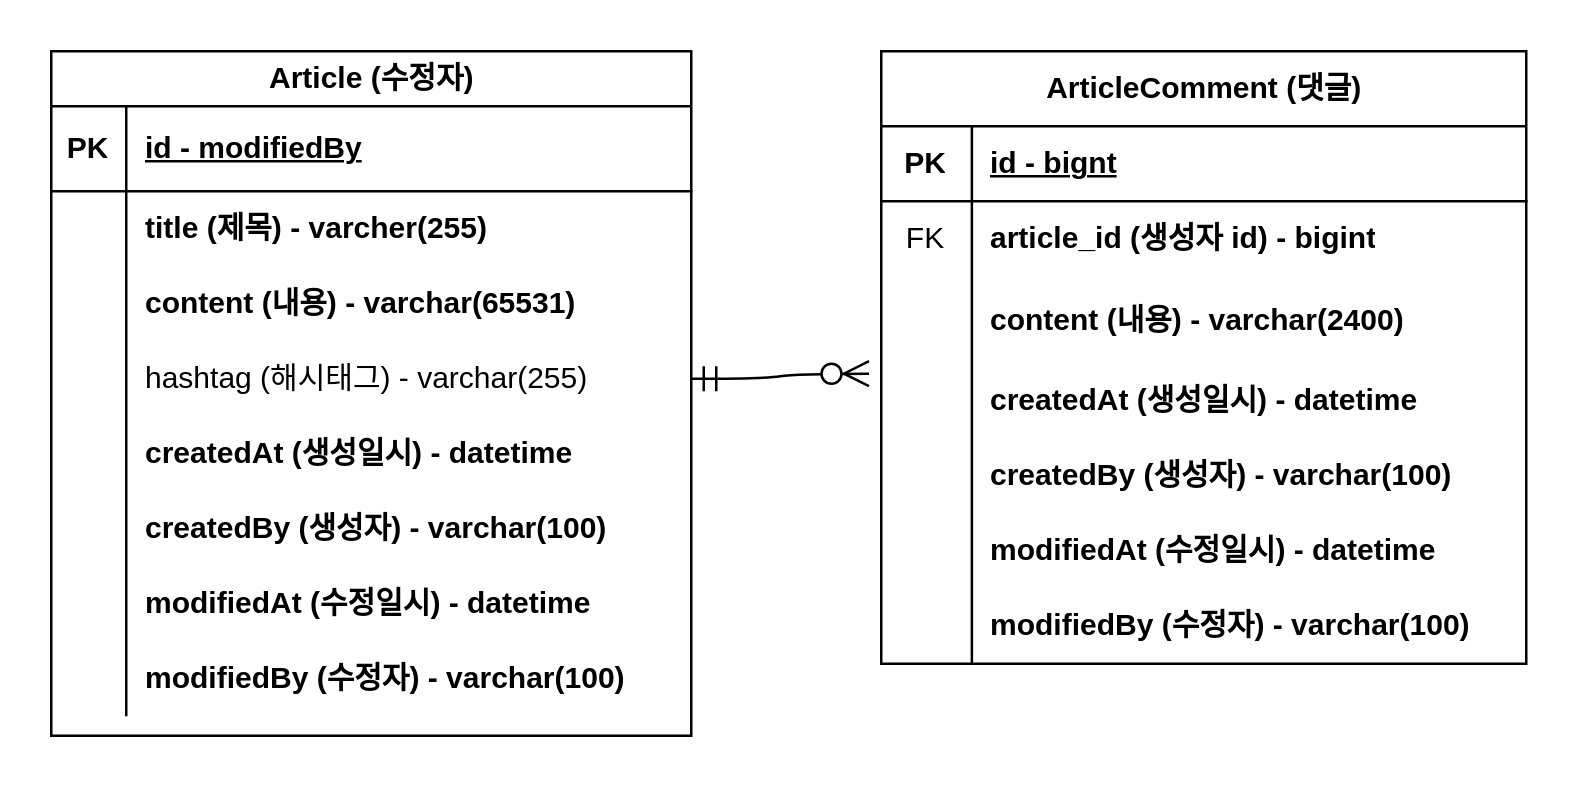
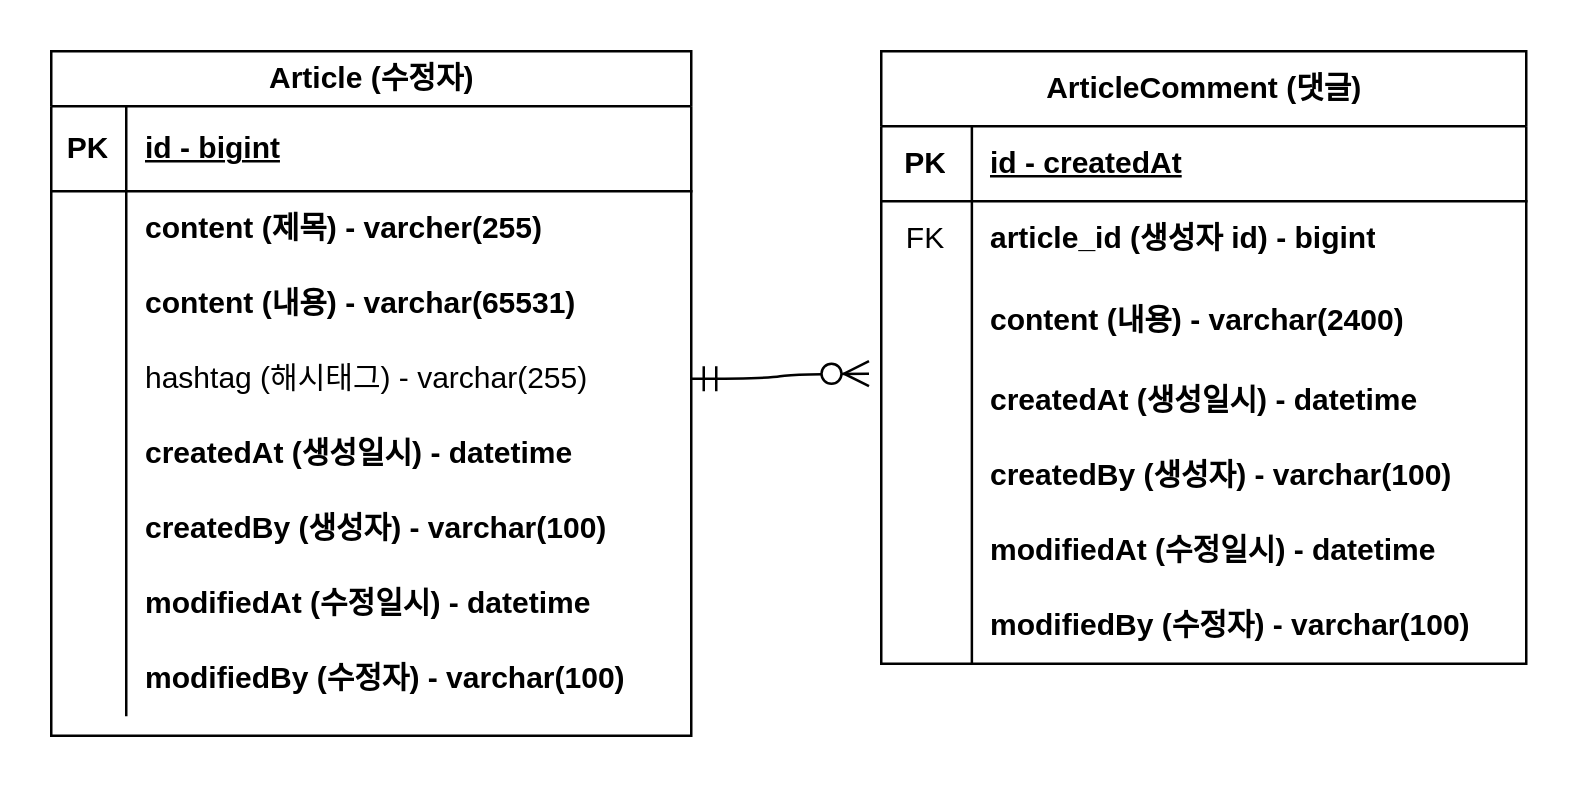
(253, 149) -> (219, 149)
(1060, 164) -> (1097, 164)
(350, 229) -> (375, 229)
